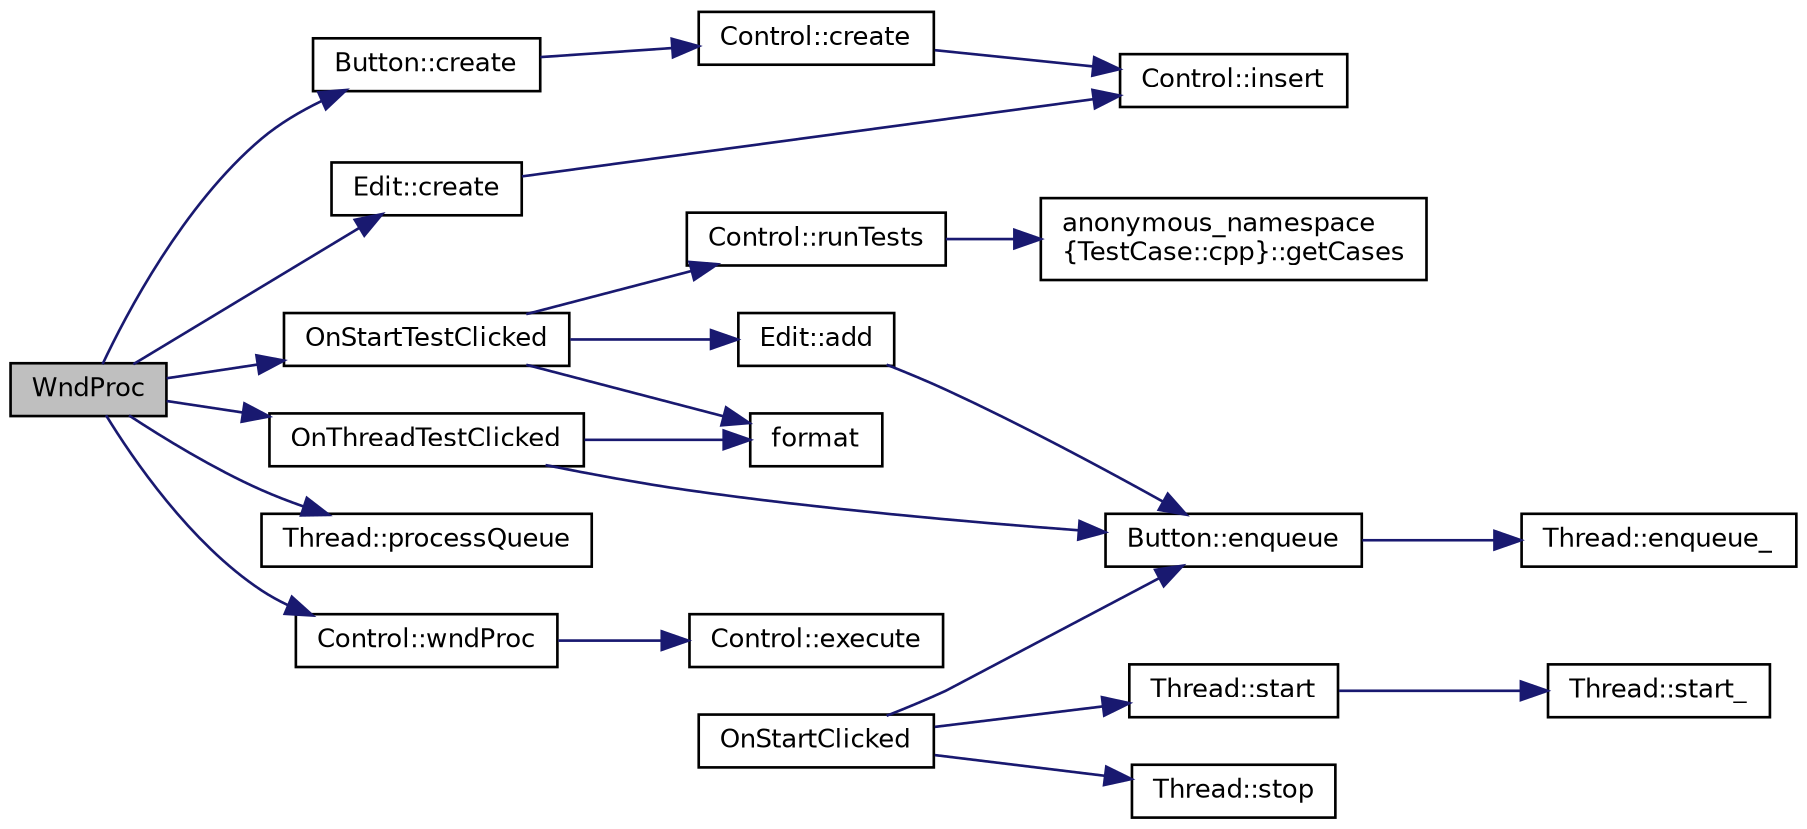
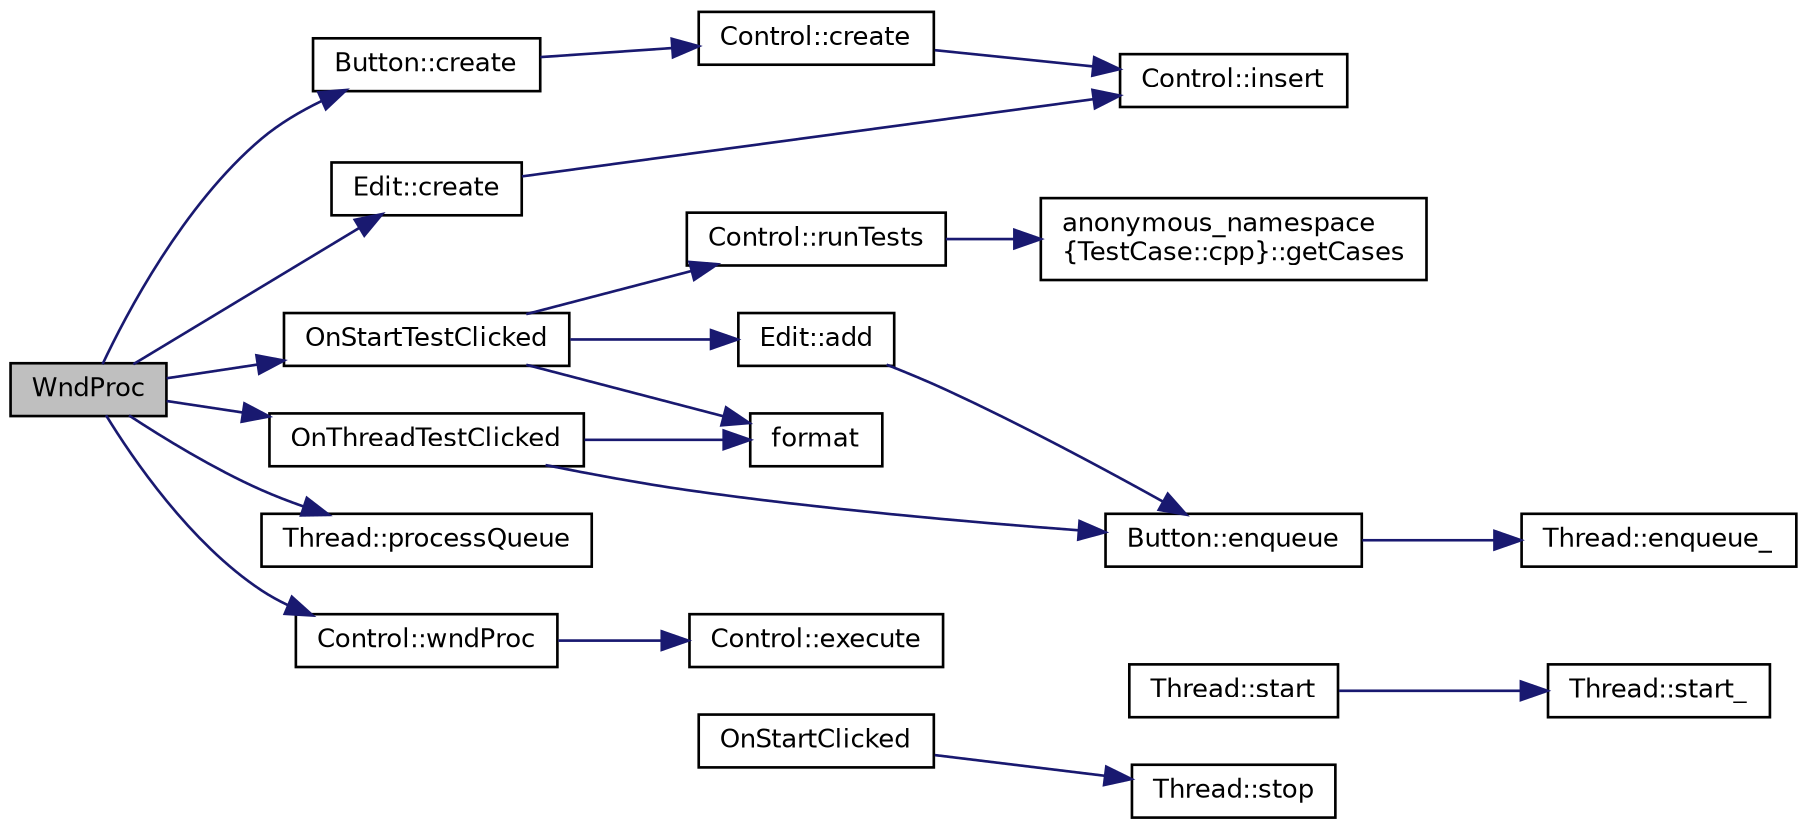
(1024, 649) -> none
(1019, 717) -> none
